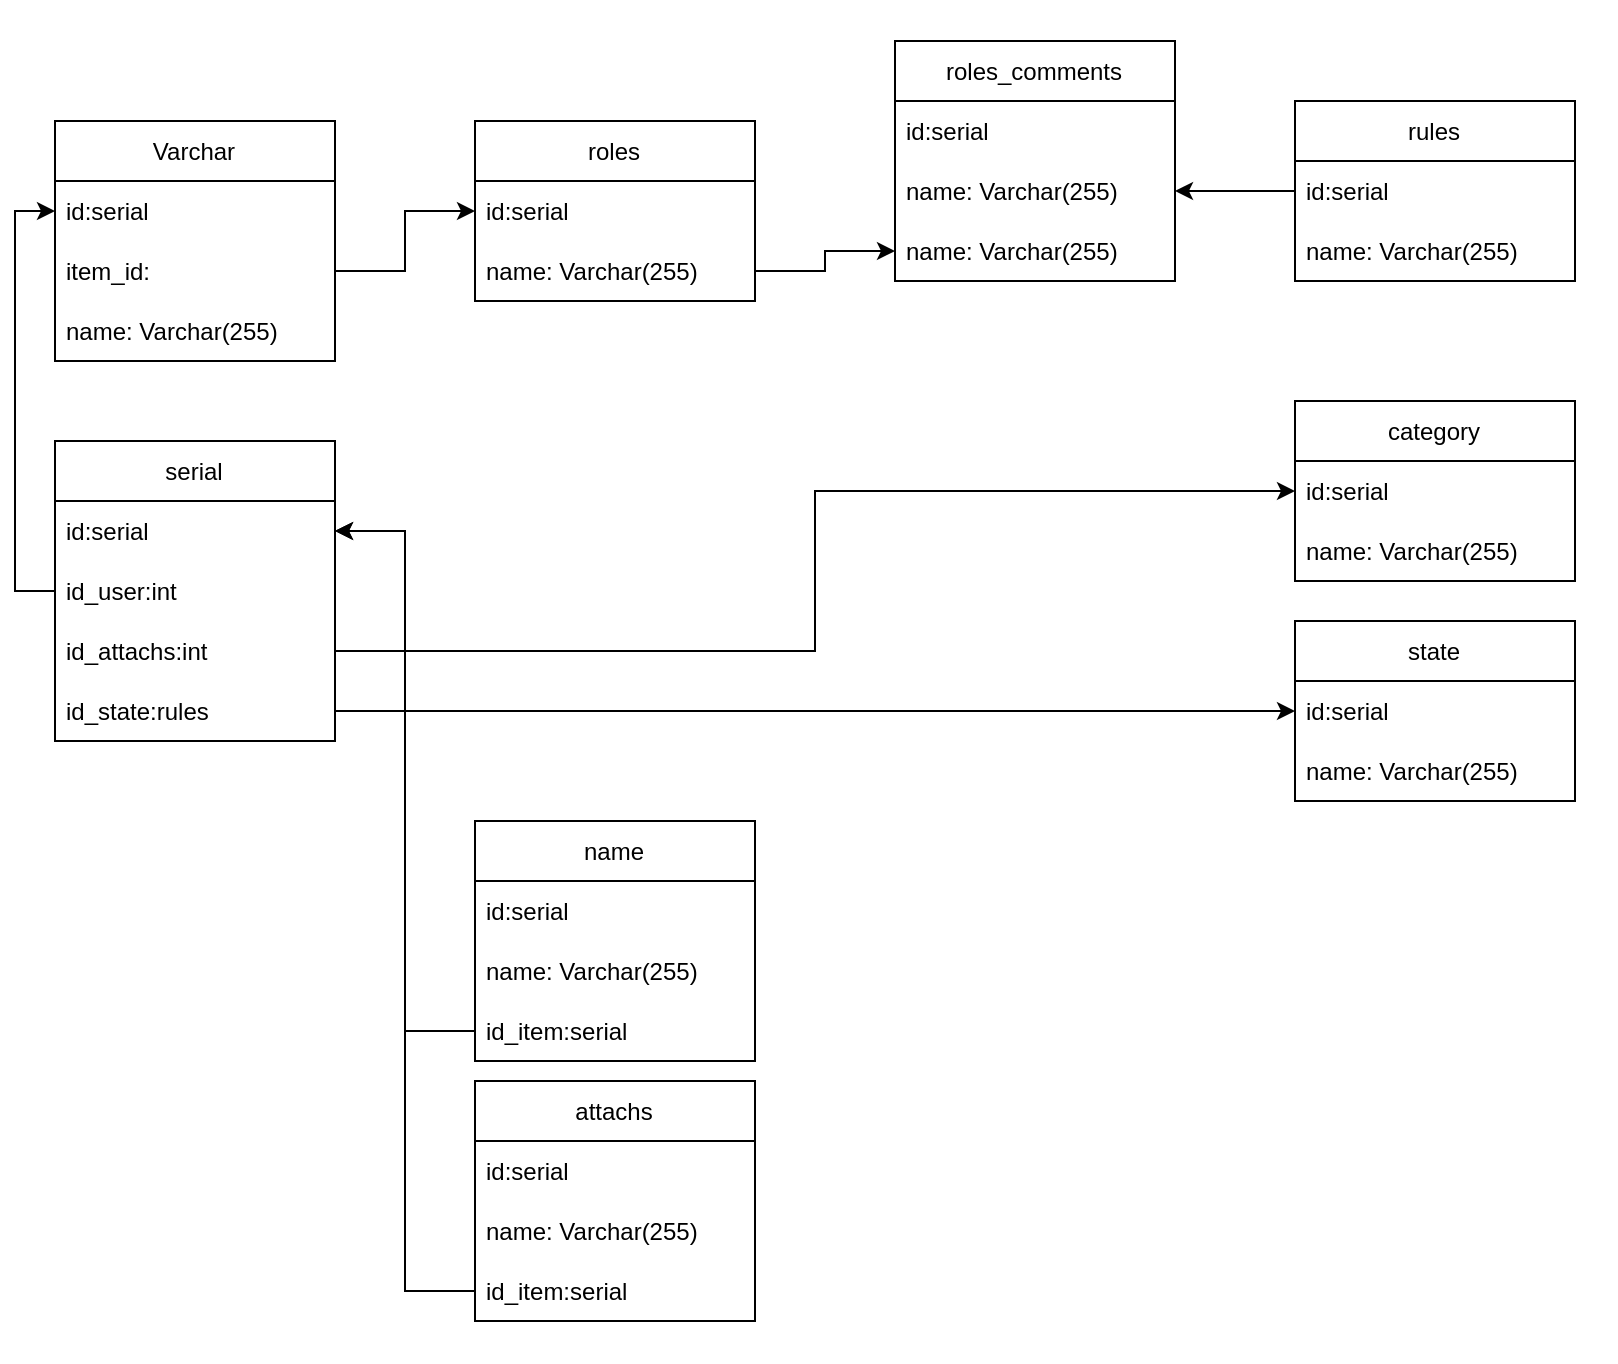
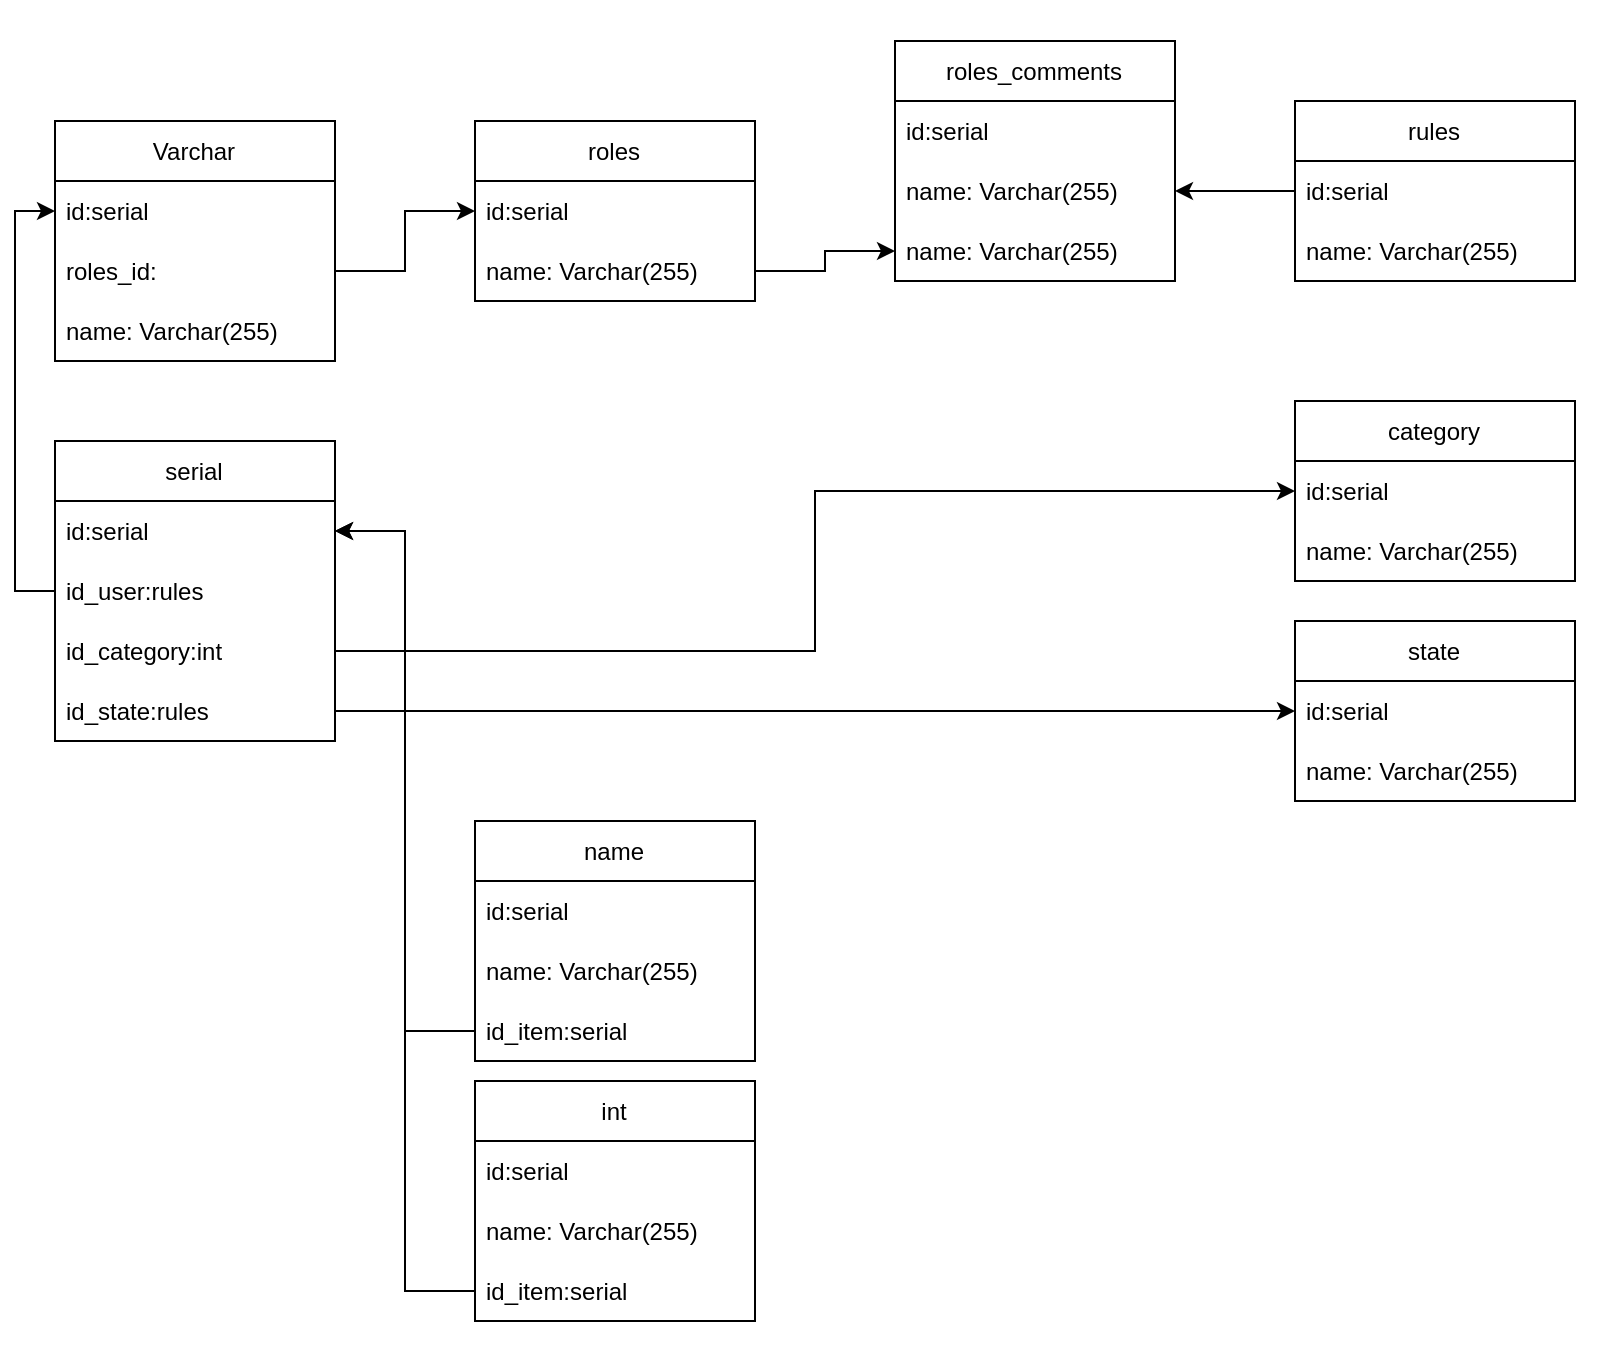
(110, 272) -> (117, 272)
(131, 592) -> (144, 592)
(151, 652) -> (157, 652)
(614, 1112) -> (614, 1112)
